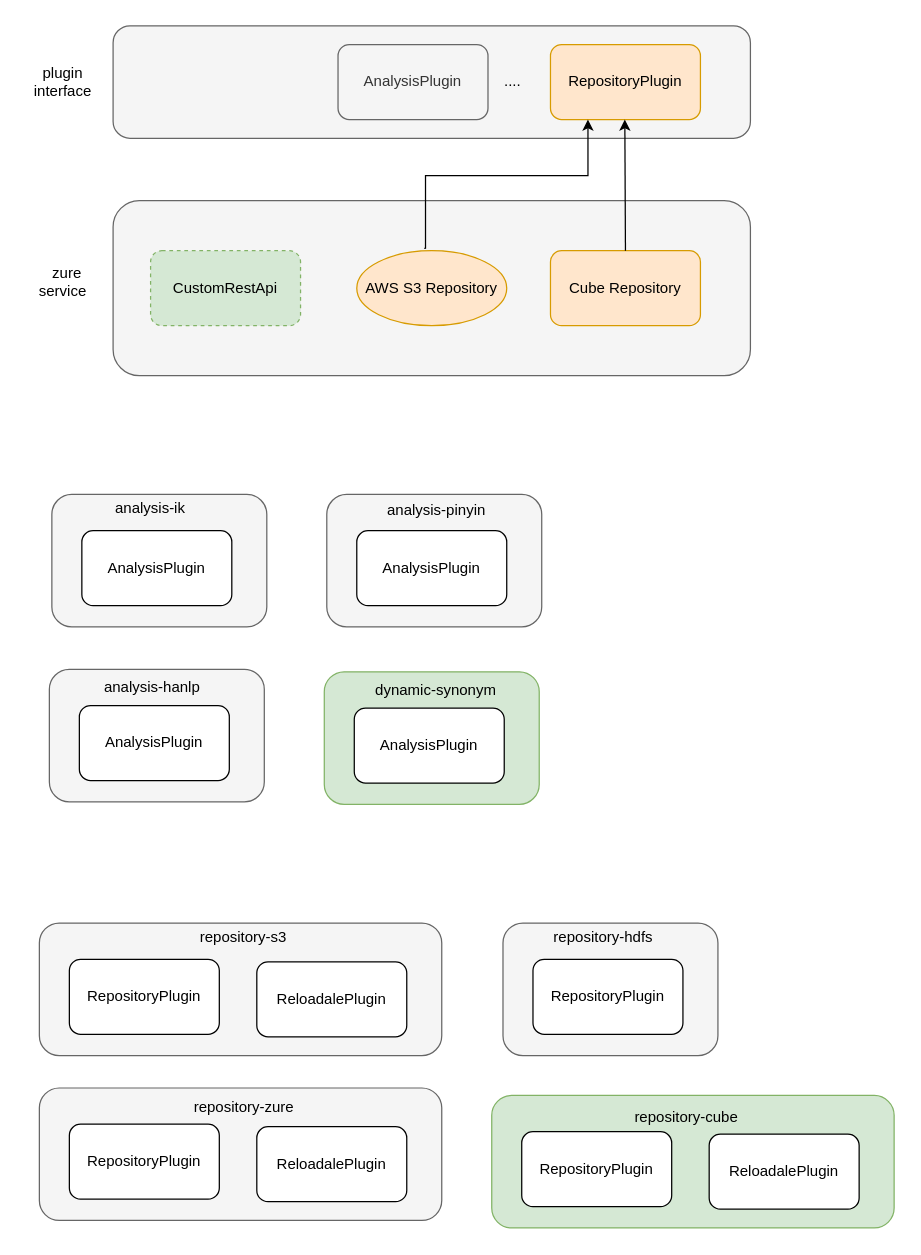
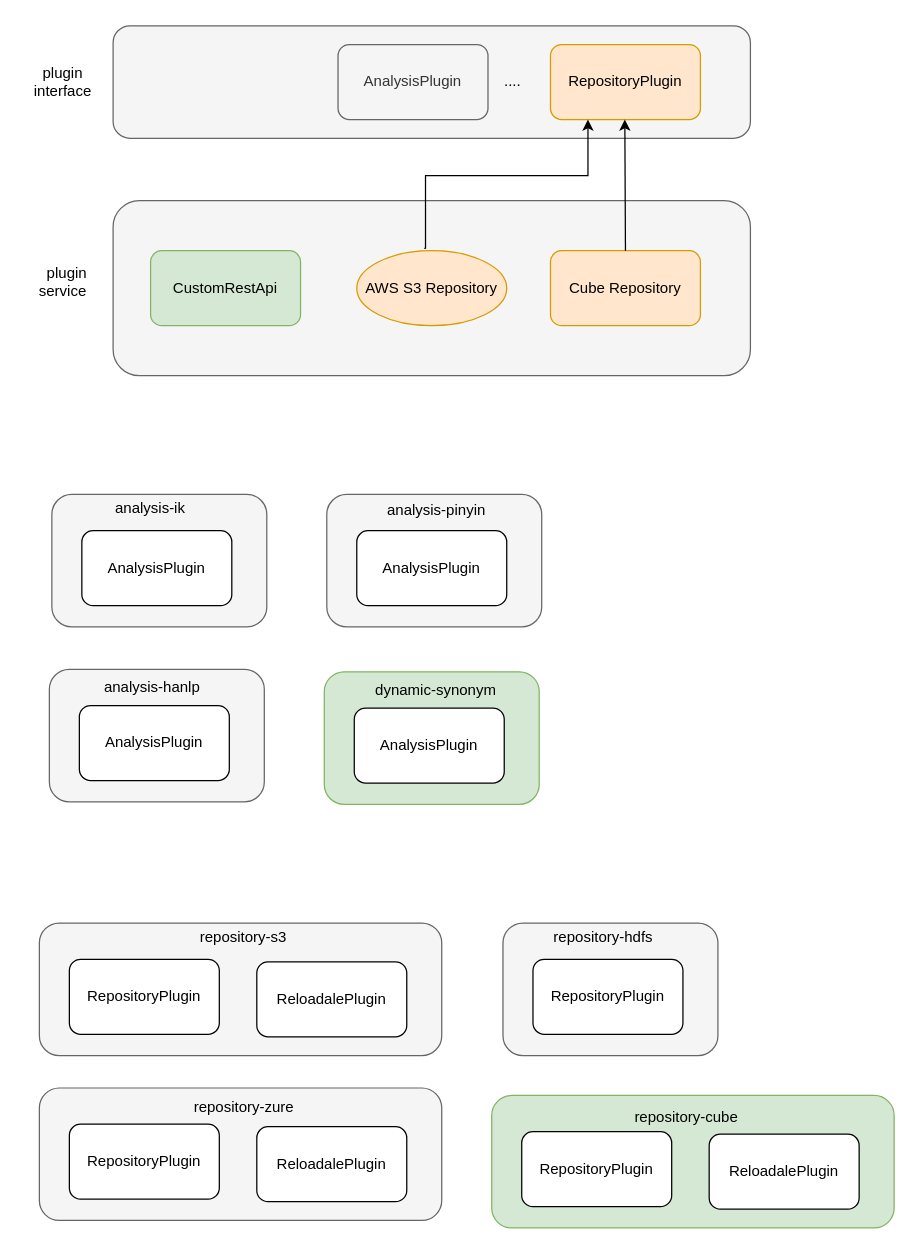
(63, 282) -> (63, 282)
(226, 288) -> (226, 288)
